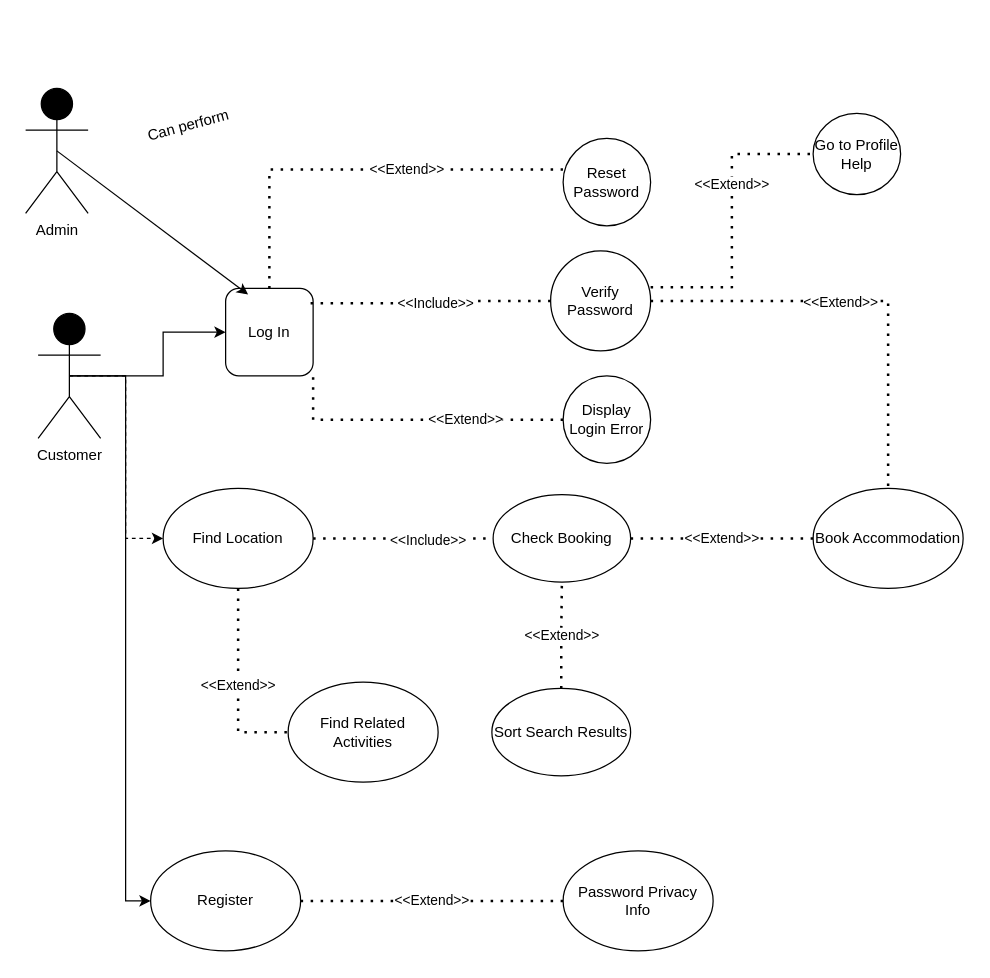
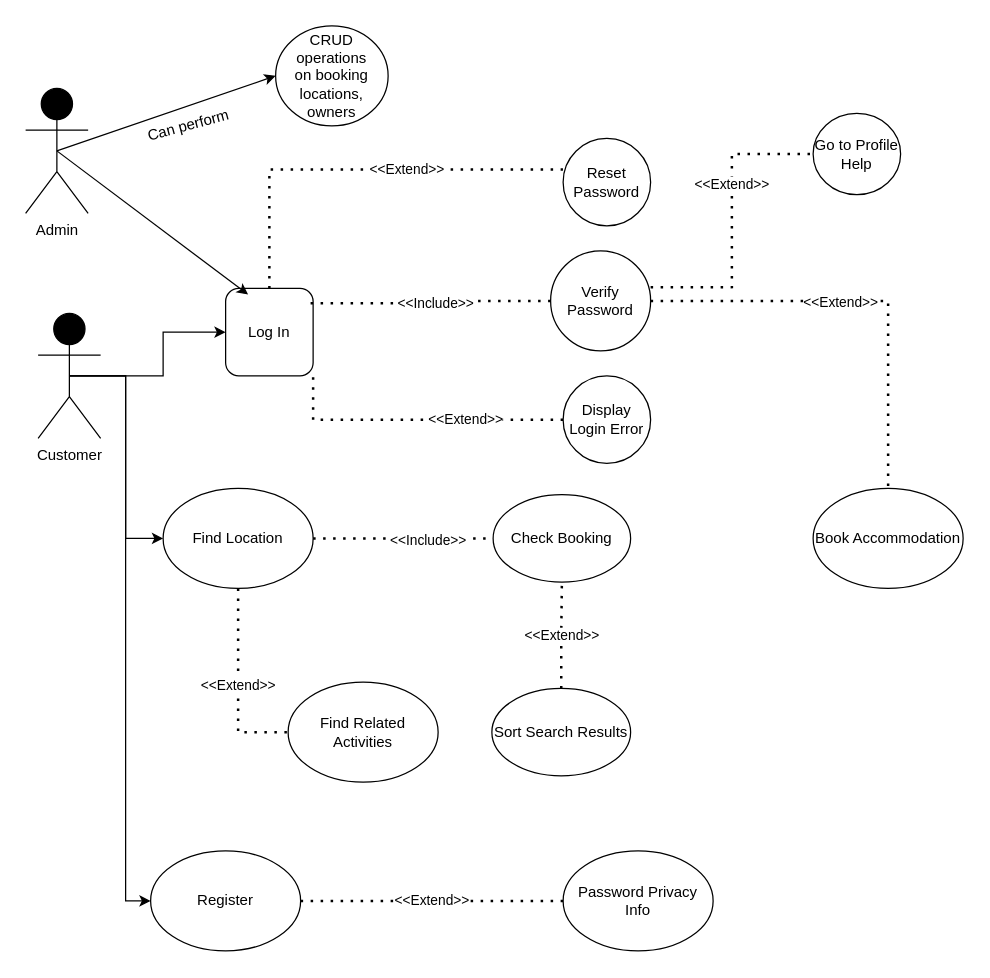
none -> (332, 76)
none -> (174, 110)
(141, 538) -> (141, 538)
(722, 538) -> none
